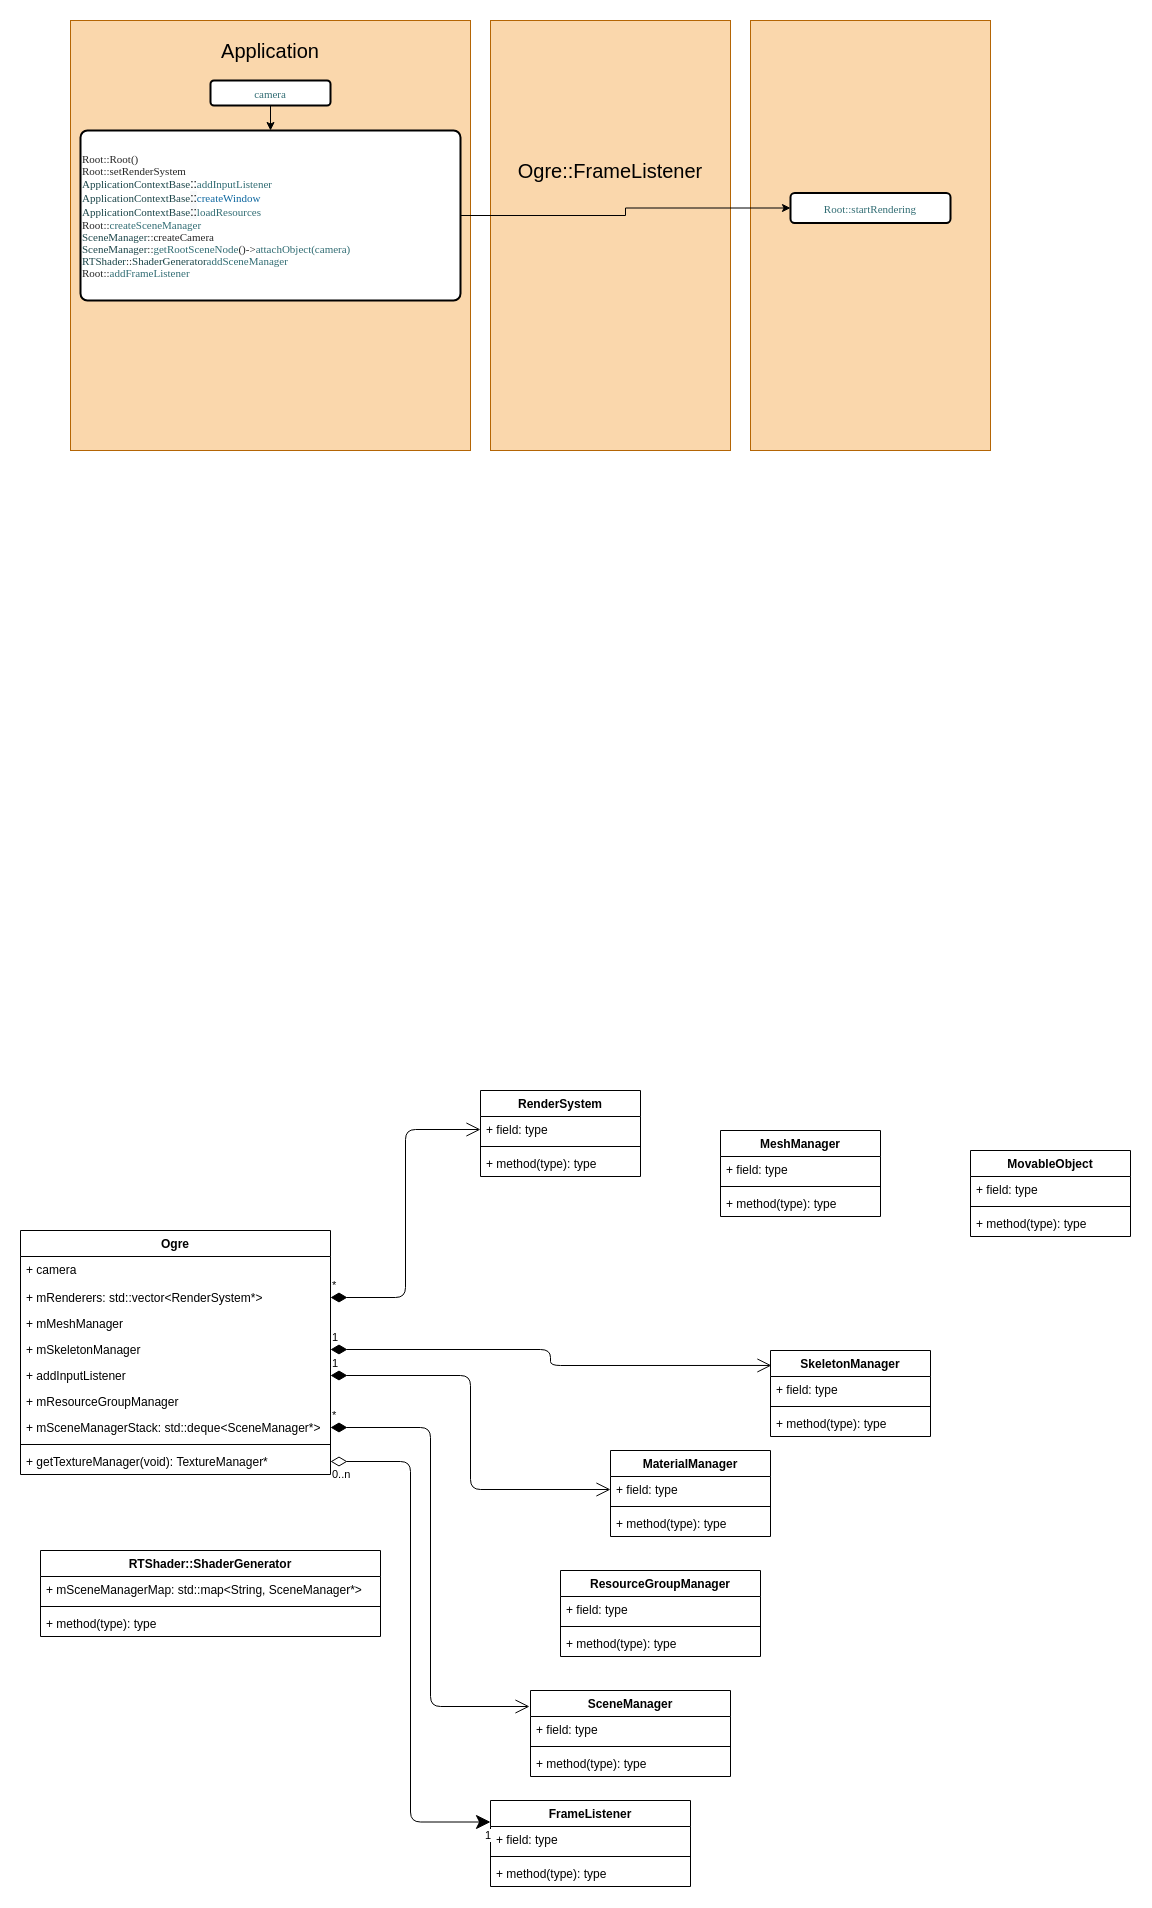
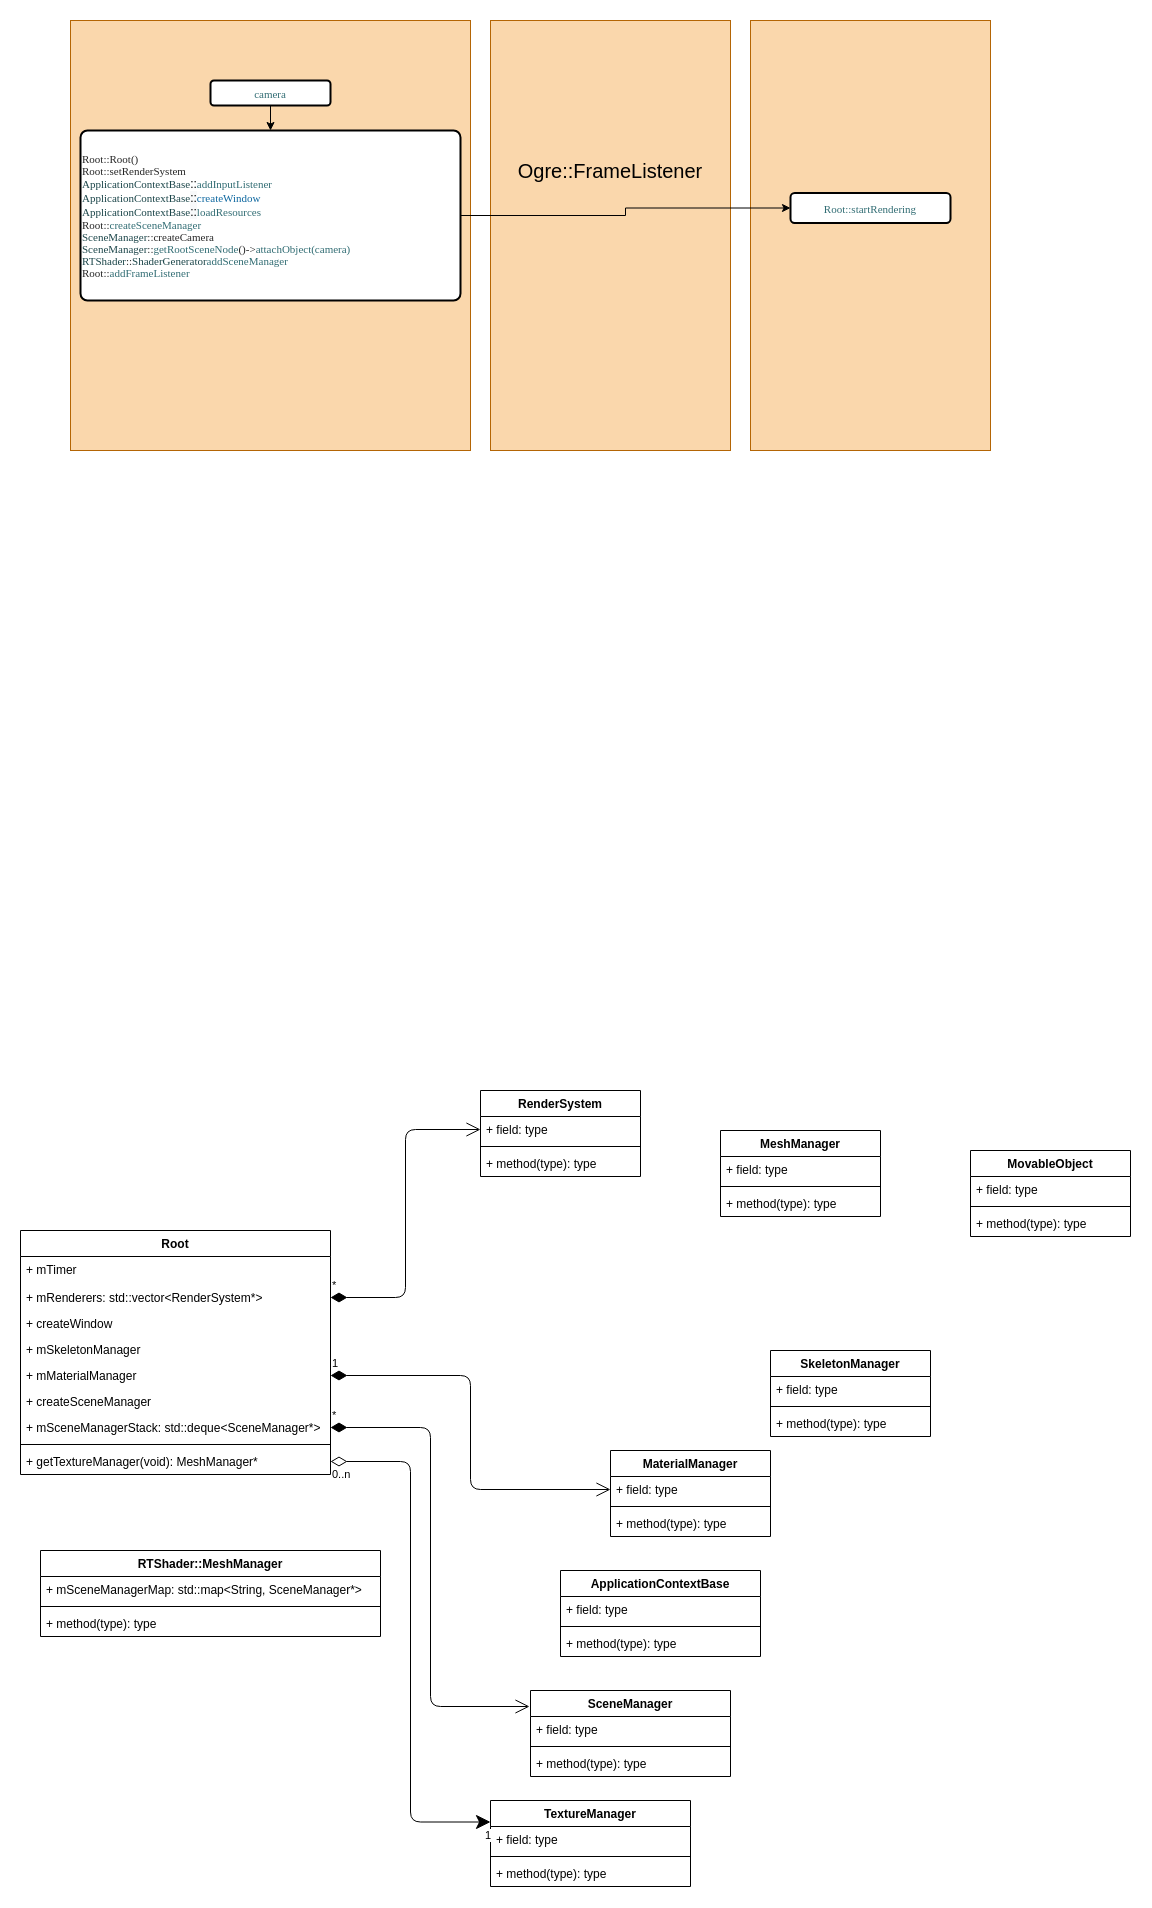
(271, 51) -> none
(175, 1244) -> (175, 1244)
(53, 1270) -> (51, 1270)
(73, 1324) -> (71, 1324)
(553, 1365) -> none
(85, 1376) -> (83, 1376)
(103, 1402) -> (93, 1402)
(164, 1462) -> (154, 1462)
(210, 1564) -> (210, 1564)
(660, 1584) -> (660, 1584)
(590, 1814) -> (590, 1814)
